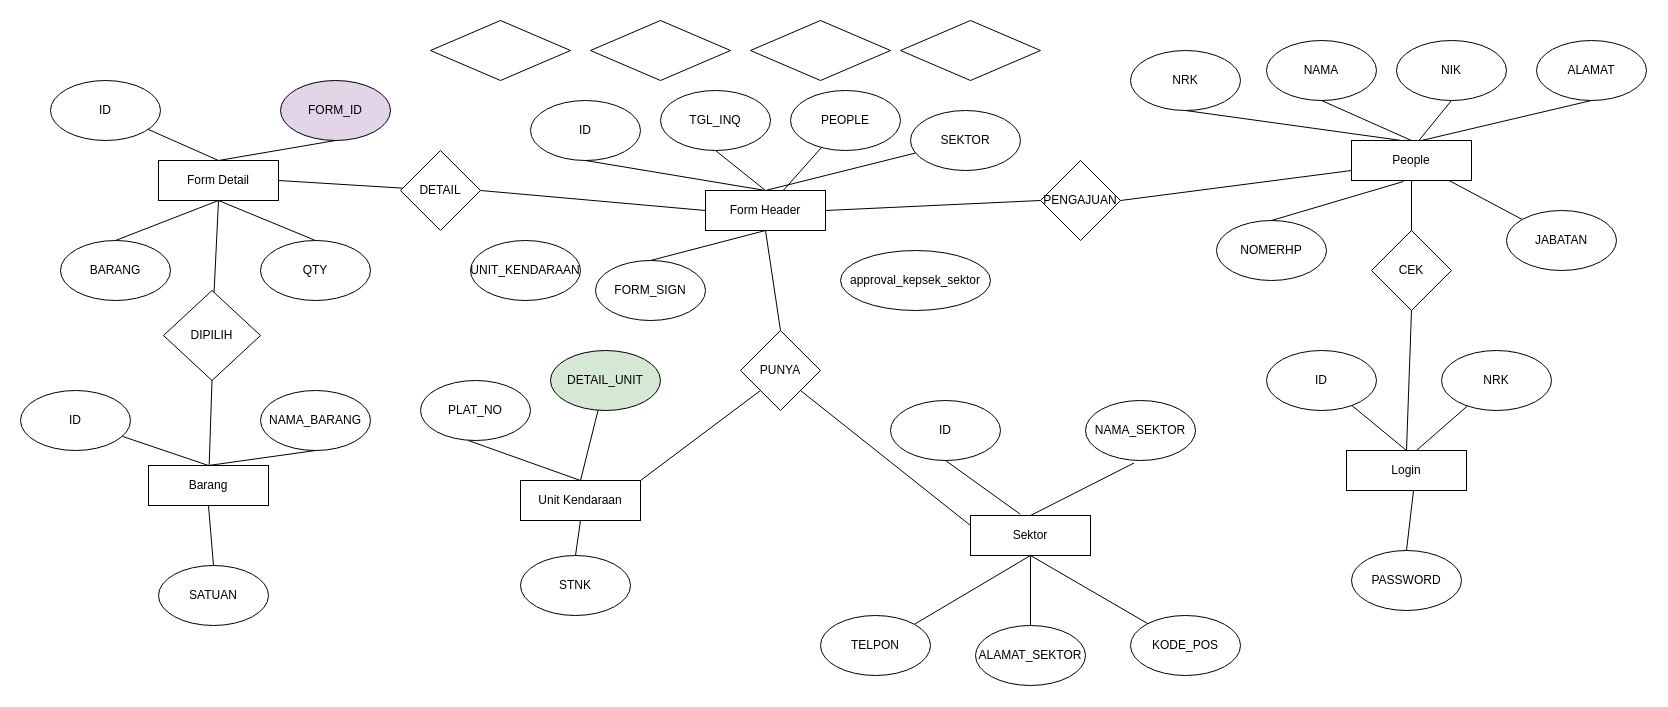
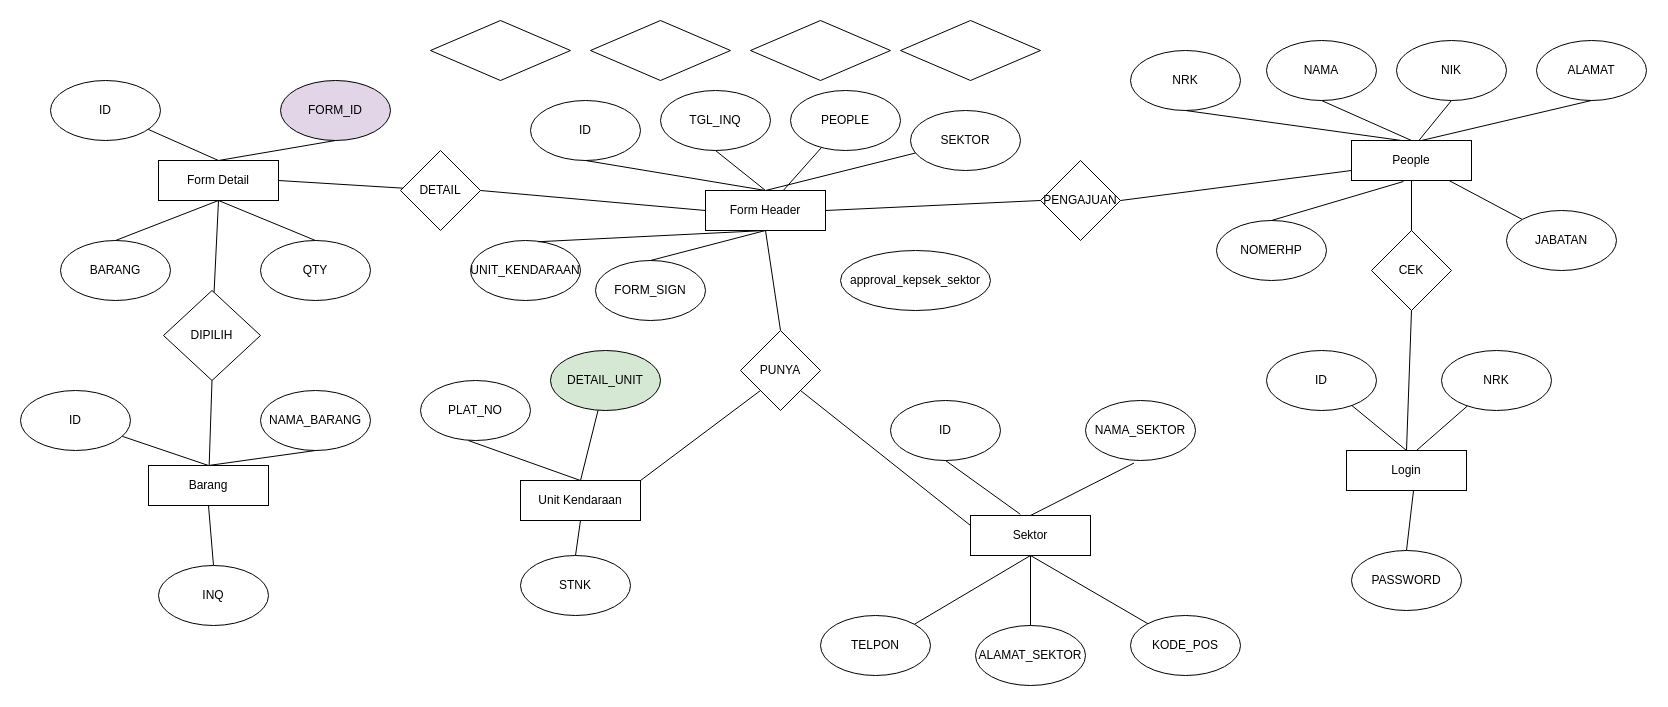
none -> (648, 236)
(214, 596) -> (214, 596)
